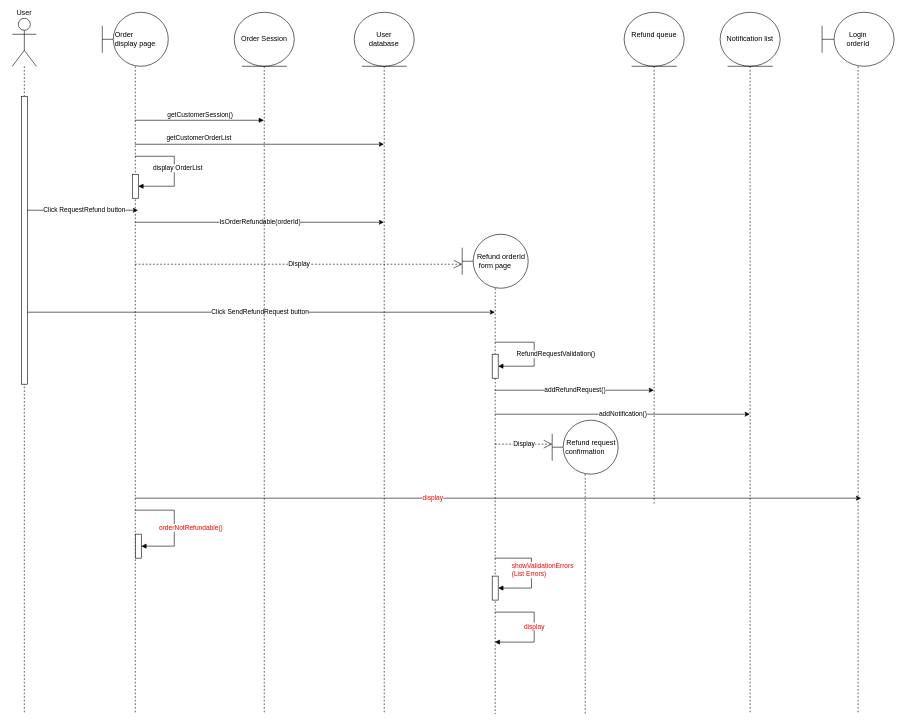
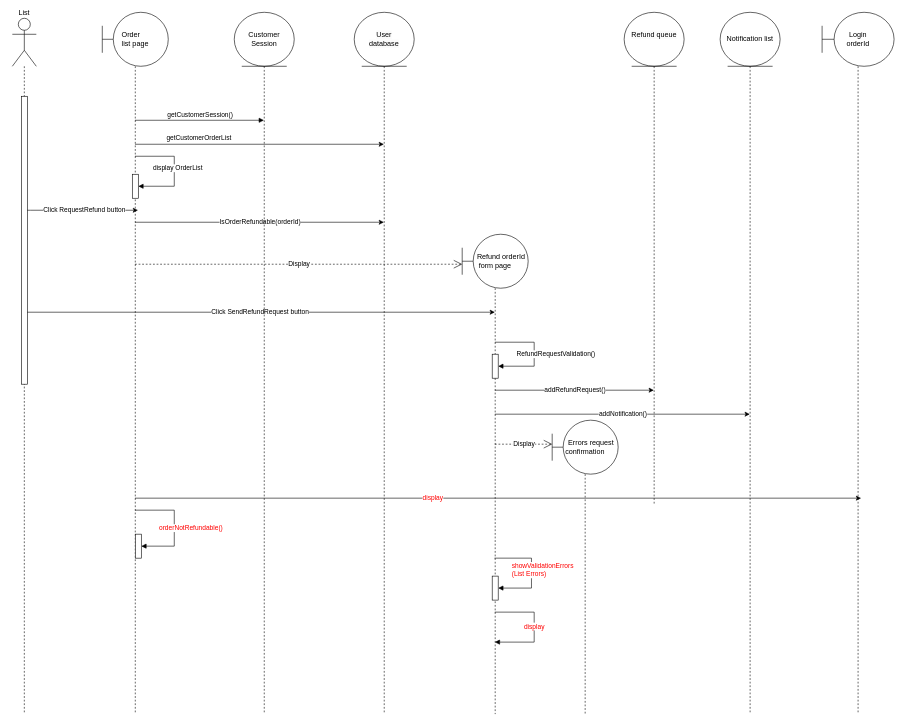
(24, 12) -> (24, 12)
(135, 39) -> (135, 39)
(264, 39) -> (264, 39)
(585, 447) -> (585, 447)
